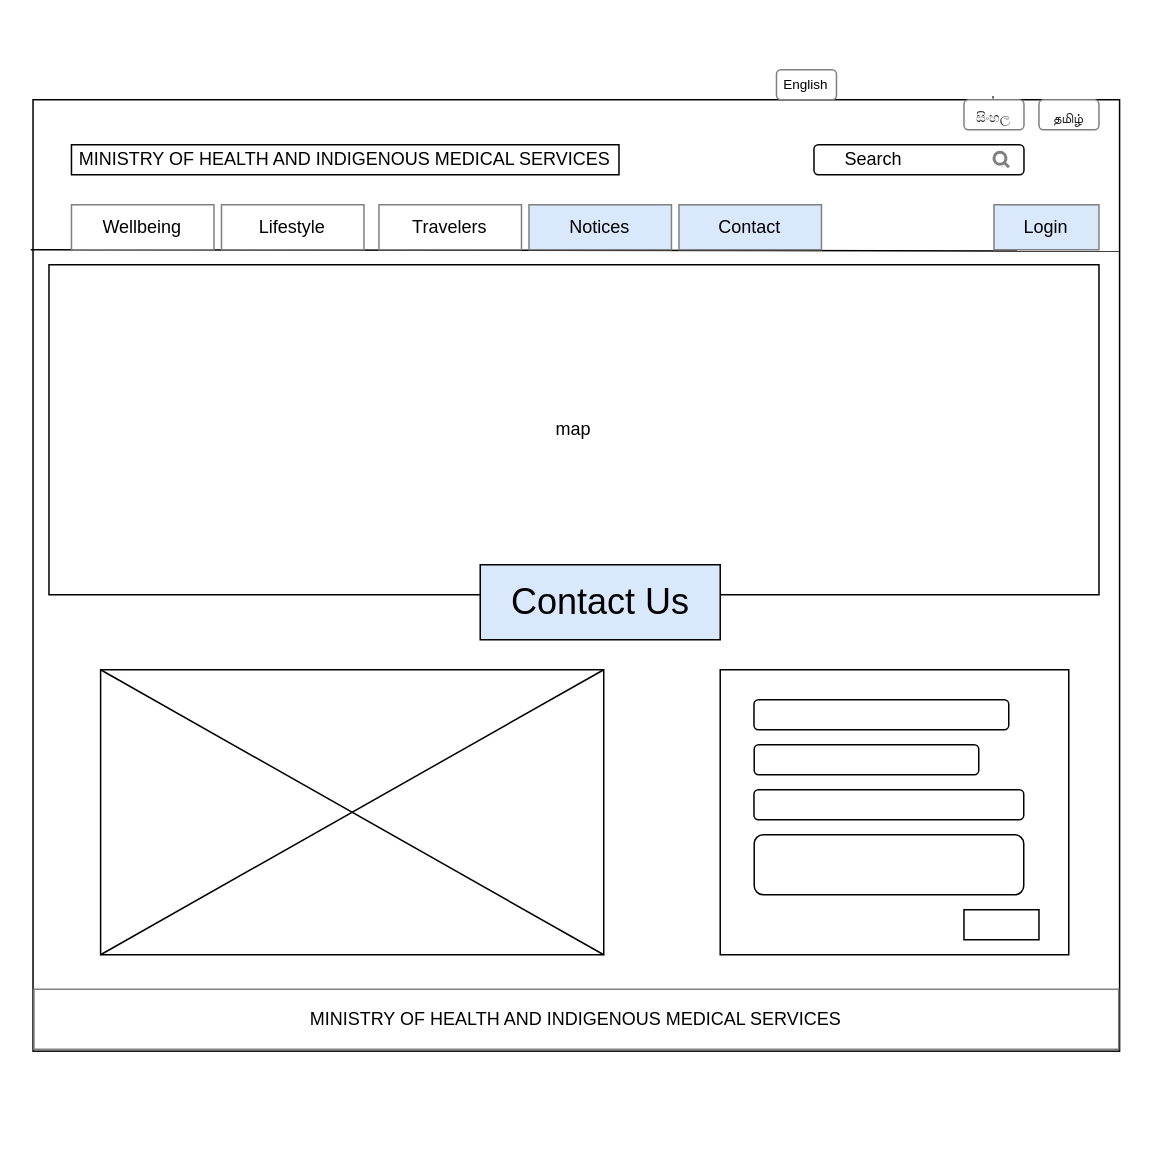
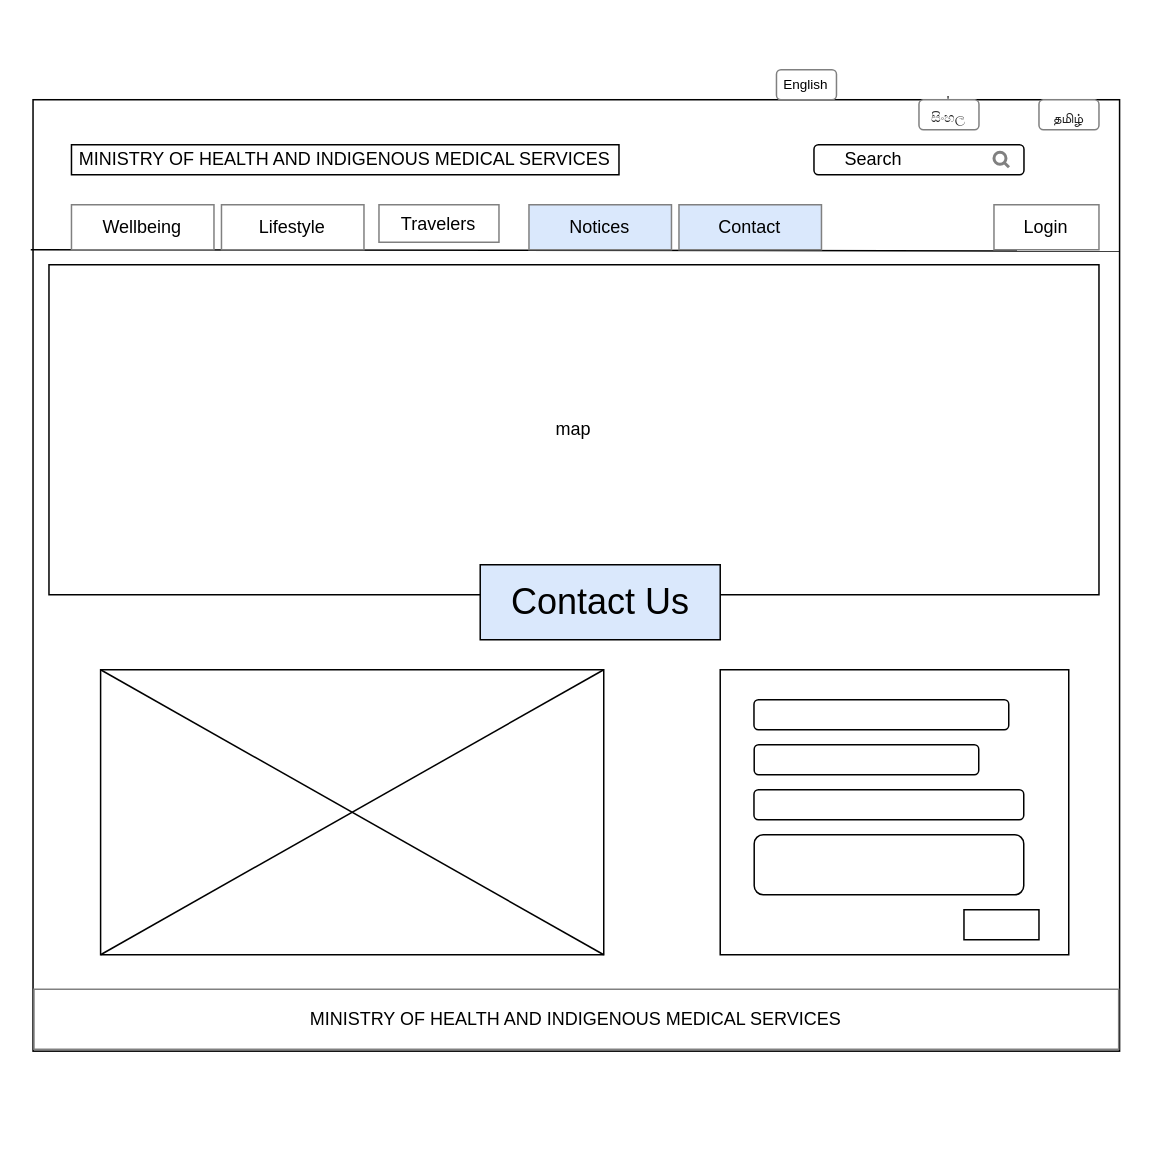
(994, 115) -> (949, 115)
(450, 227) -> (439, 224)
(1046, 227) -> (1046, 227)
